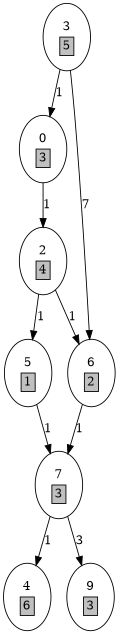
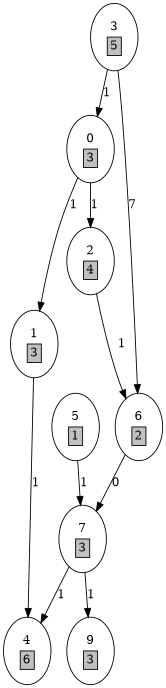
(36, 312) -> none
none -> (34, 344)
(80, 429) -> (116, 483)
(80, 541) -> (91, 595)
